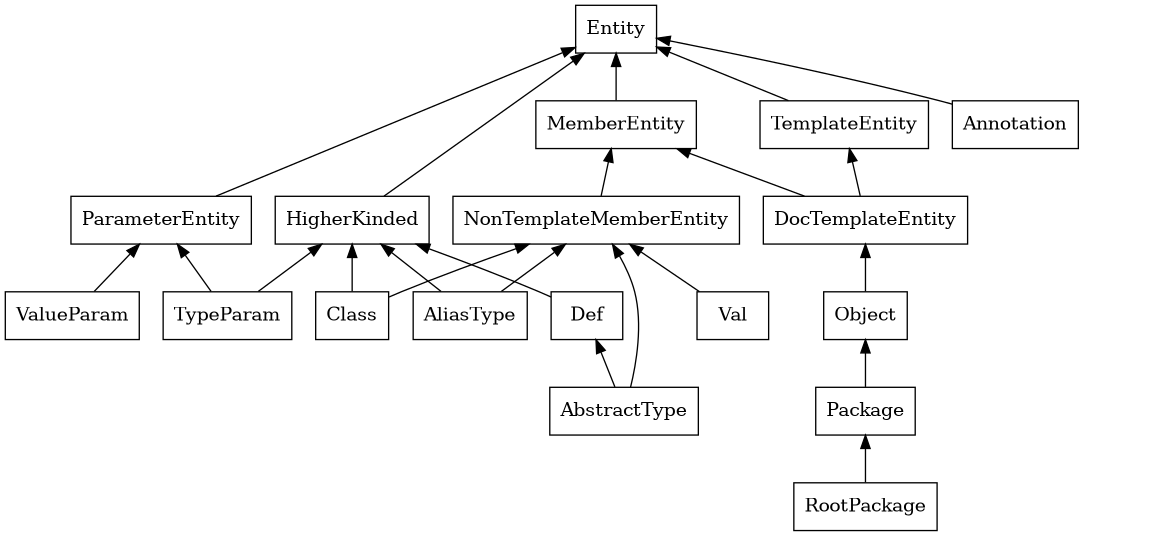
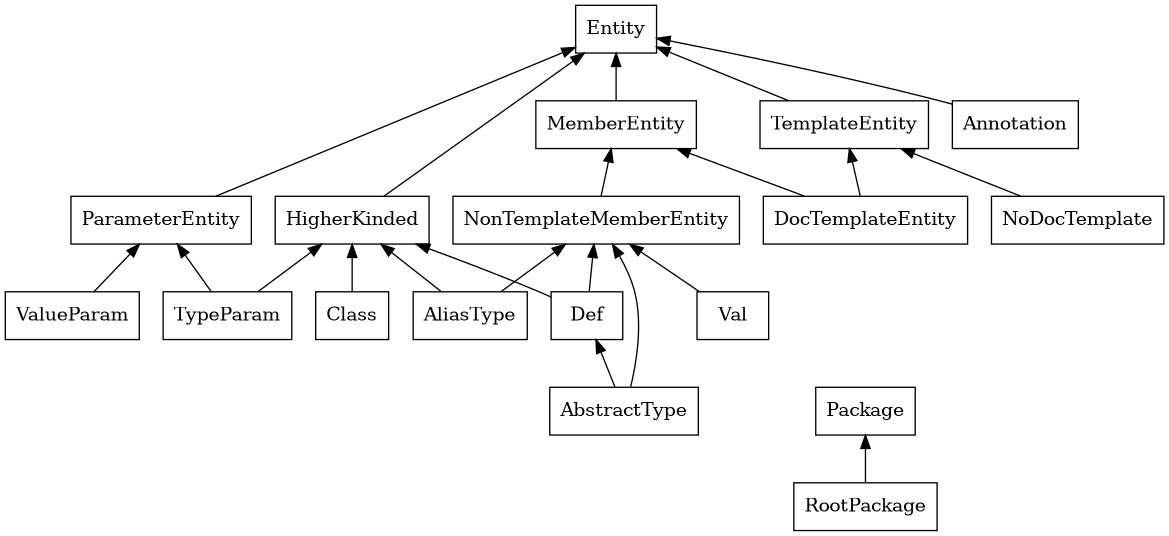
none -> (1078, 220)
(452, 272) -> (591, 274)
(865, 316) -> none
